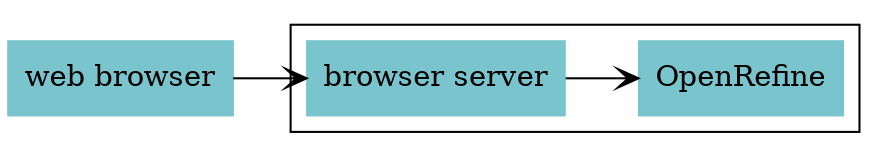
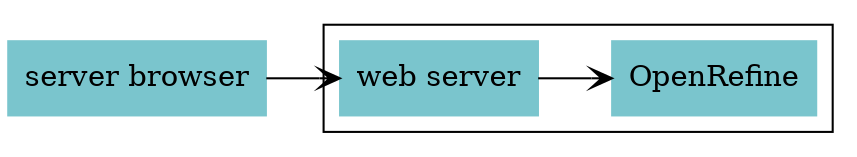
(121, 78) -> (137, 78)
(436, 78) -> (439, 78)
